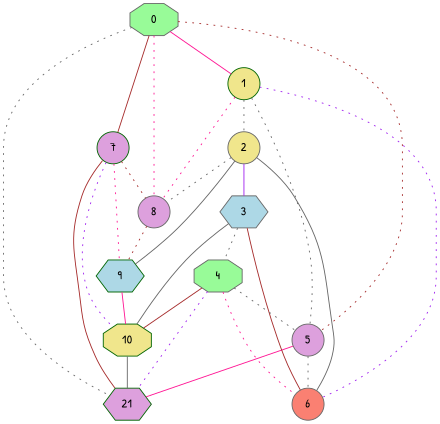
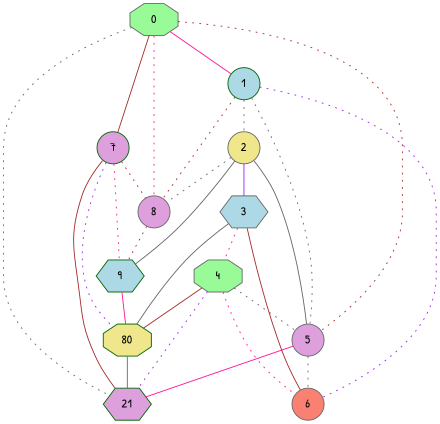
(244, 84) -> (244, 84)
(199, 148) -> (199, 148)
(231, 244) -> (231, 244)
(323, 265) -> (291, 239)
(127, 340) -> (127, 340)
